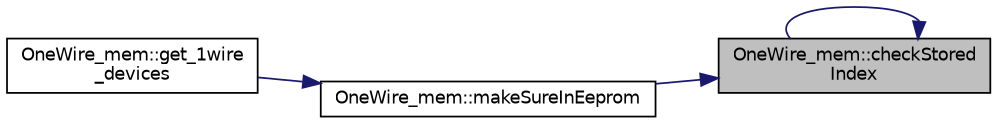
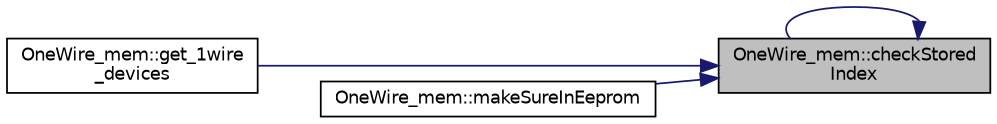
(280, 80) -> (479, 66)
